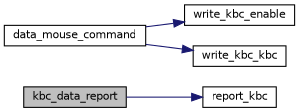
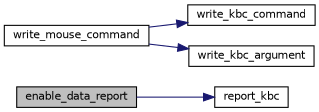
(240, 15) -> (251, 15)
(75, 36) -> (77, 36)
(240, 56) -> (251, 56)
(75, 97) -> (77, 97)
